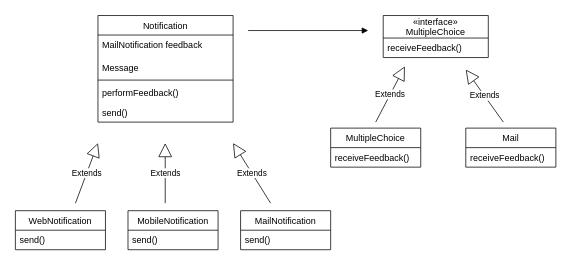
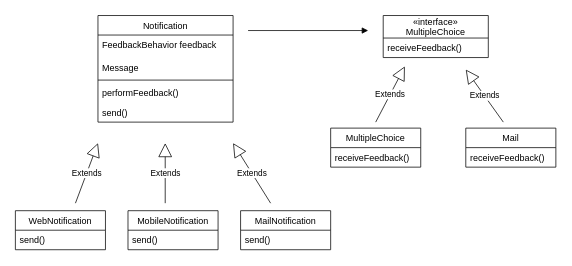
(158, 45) -> (163, 45)
